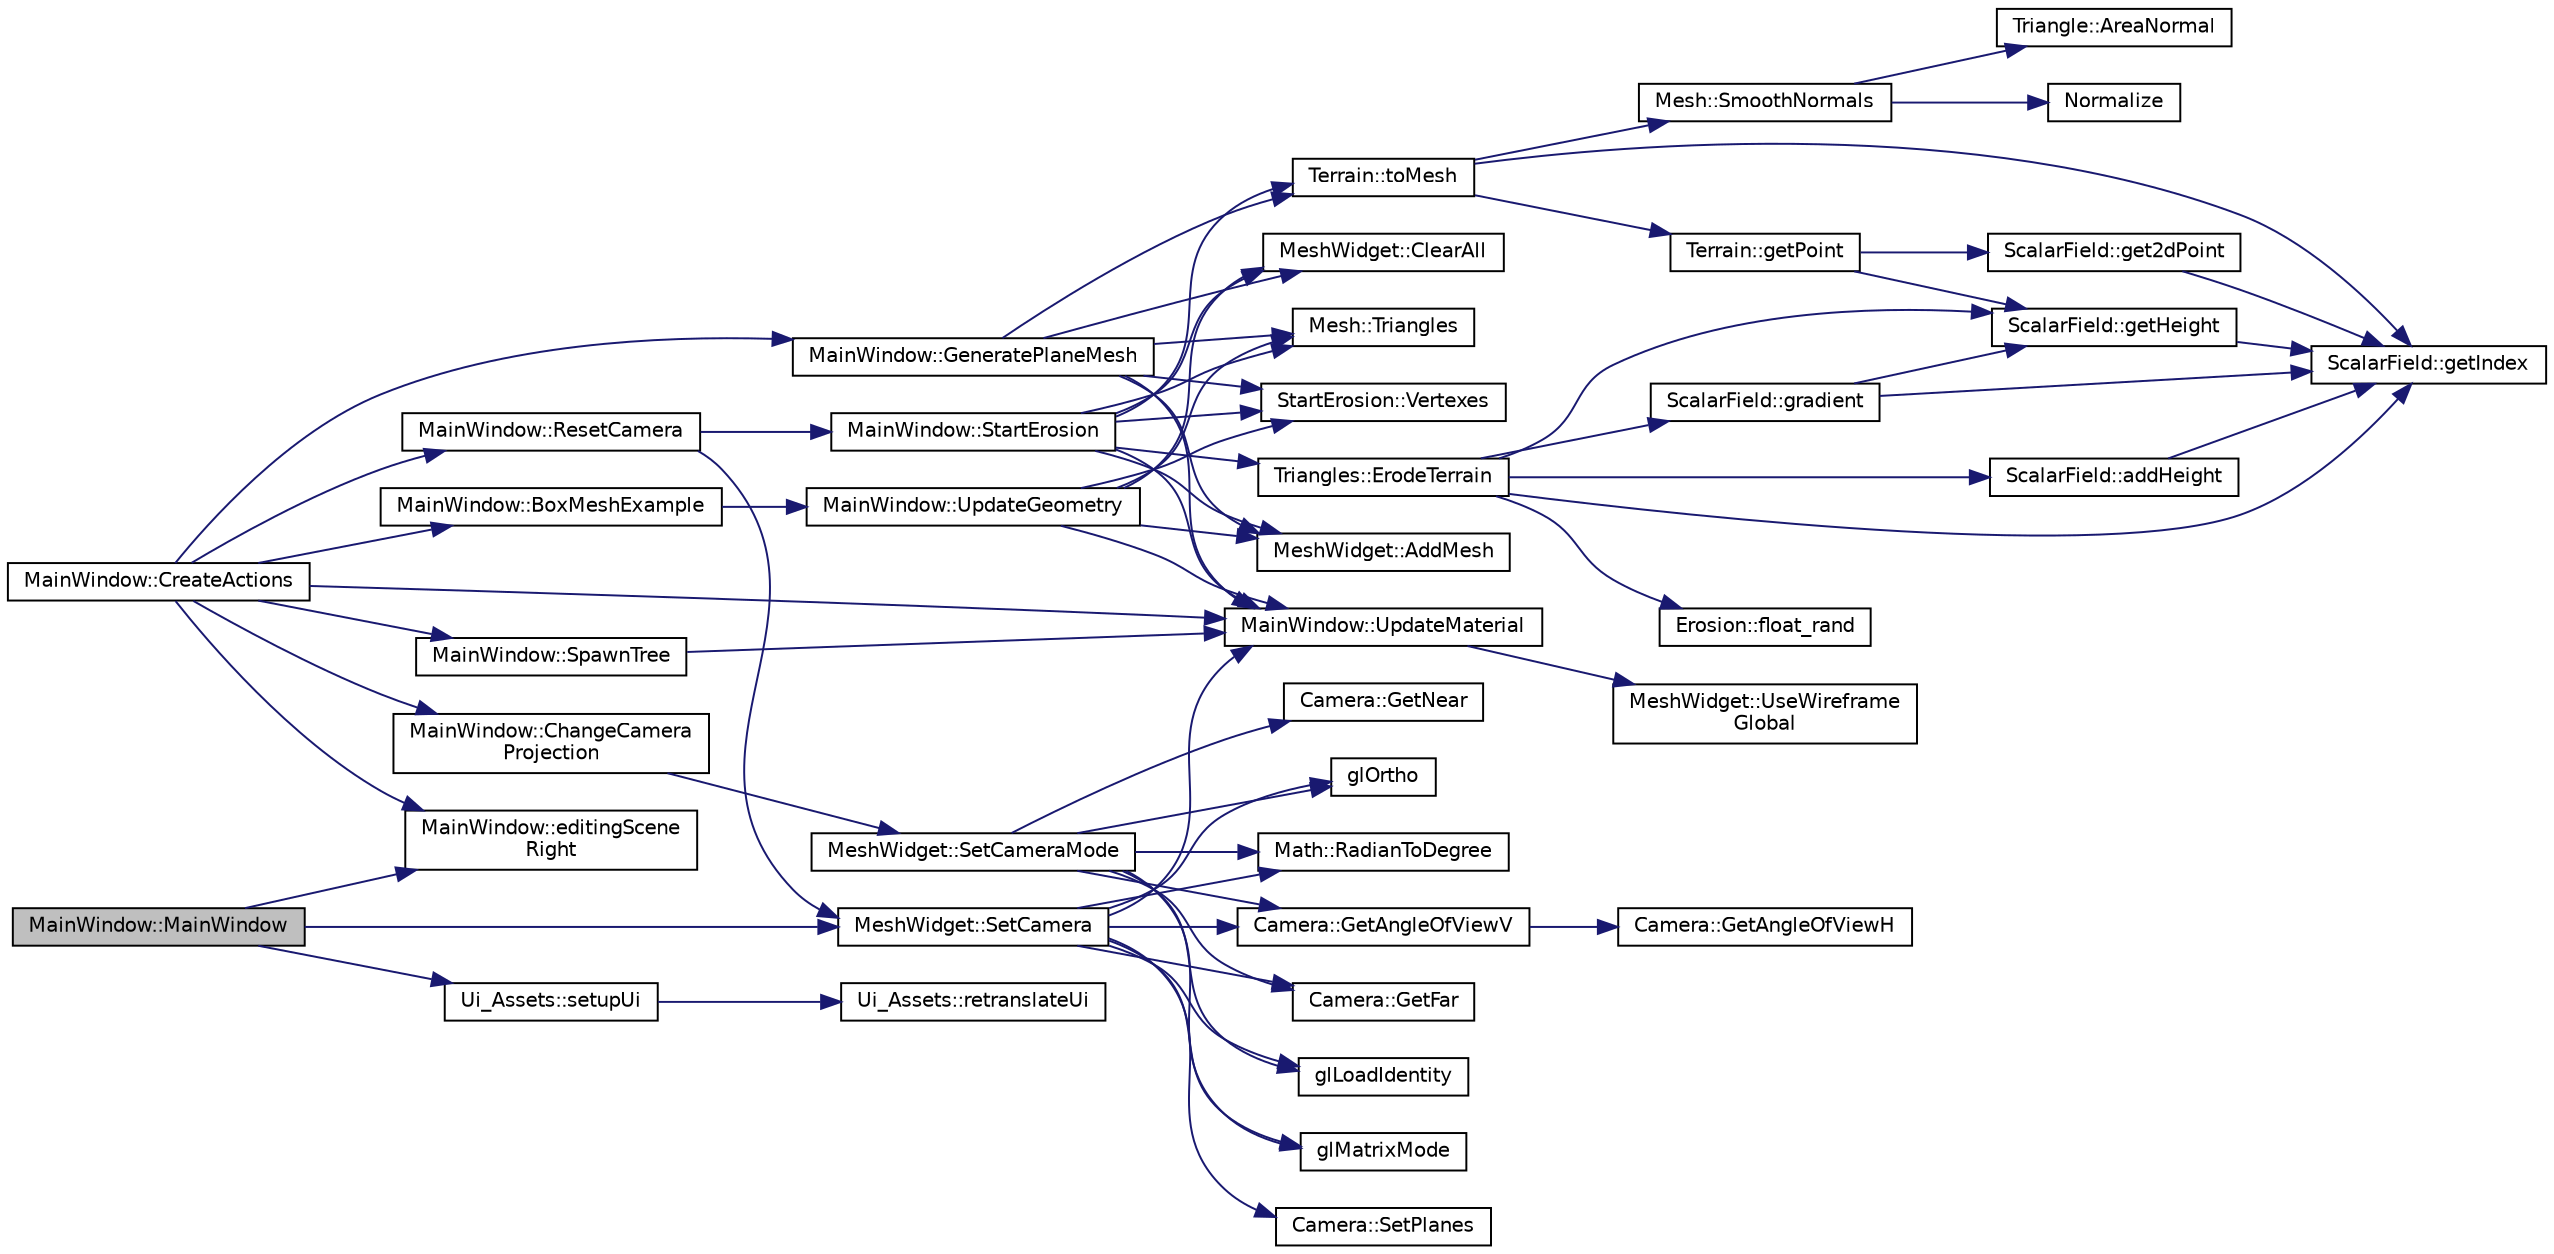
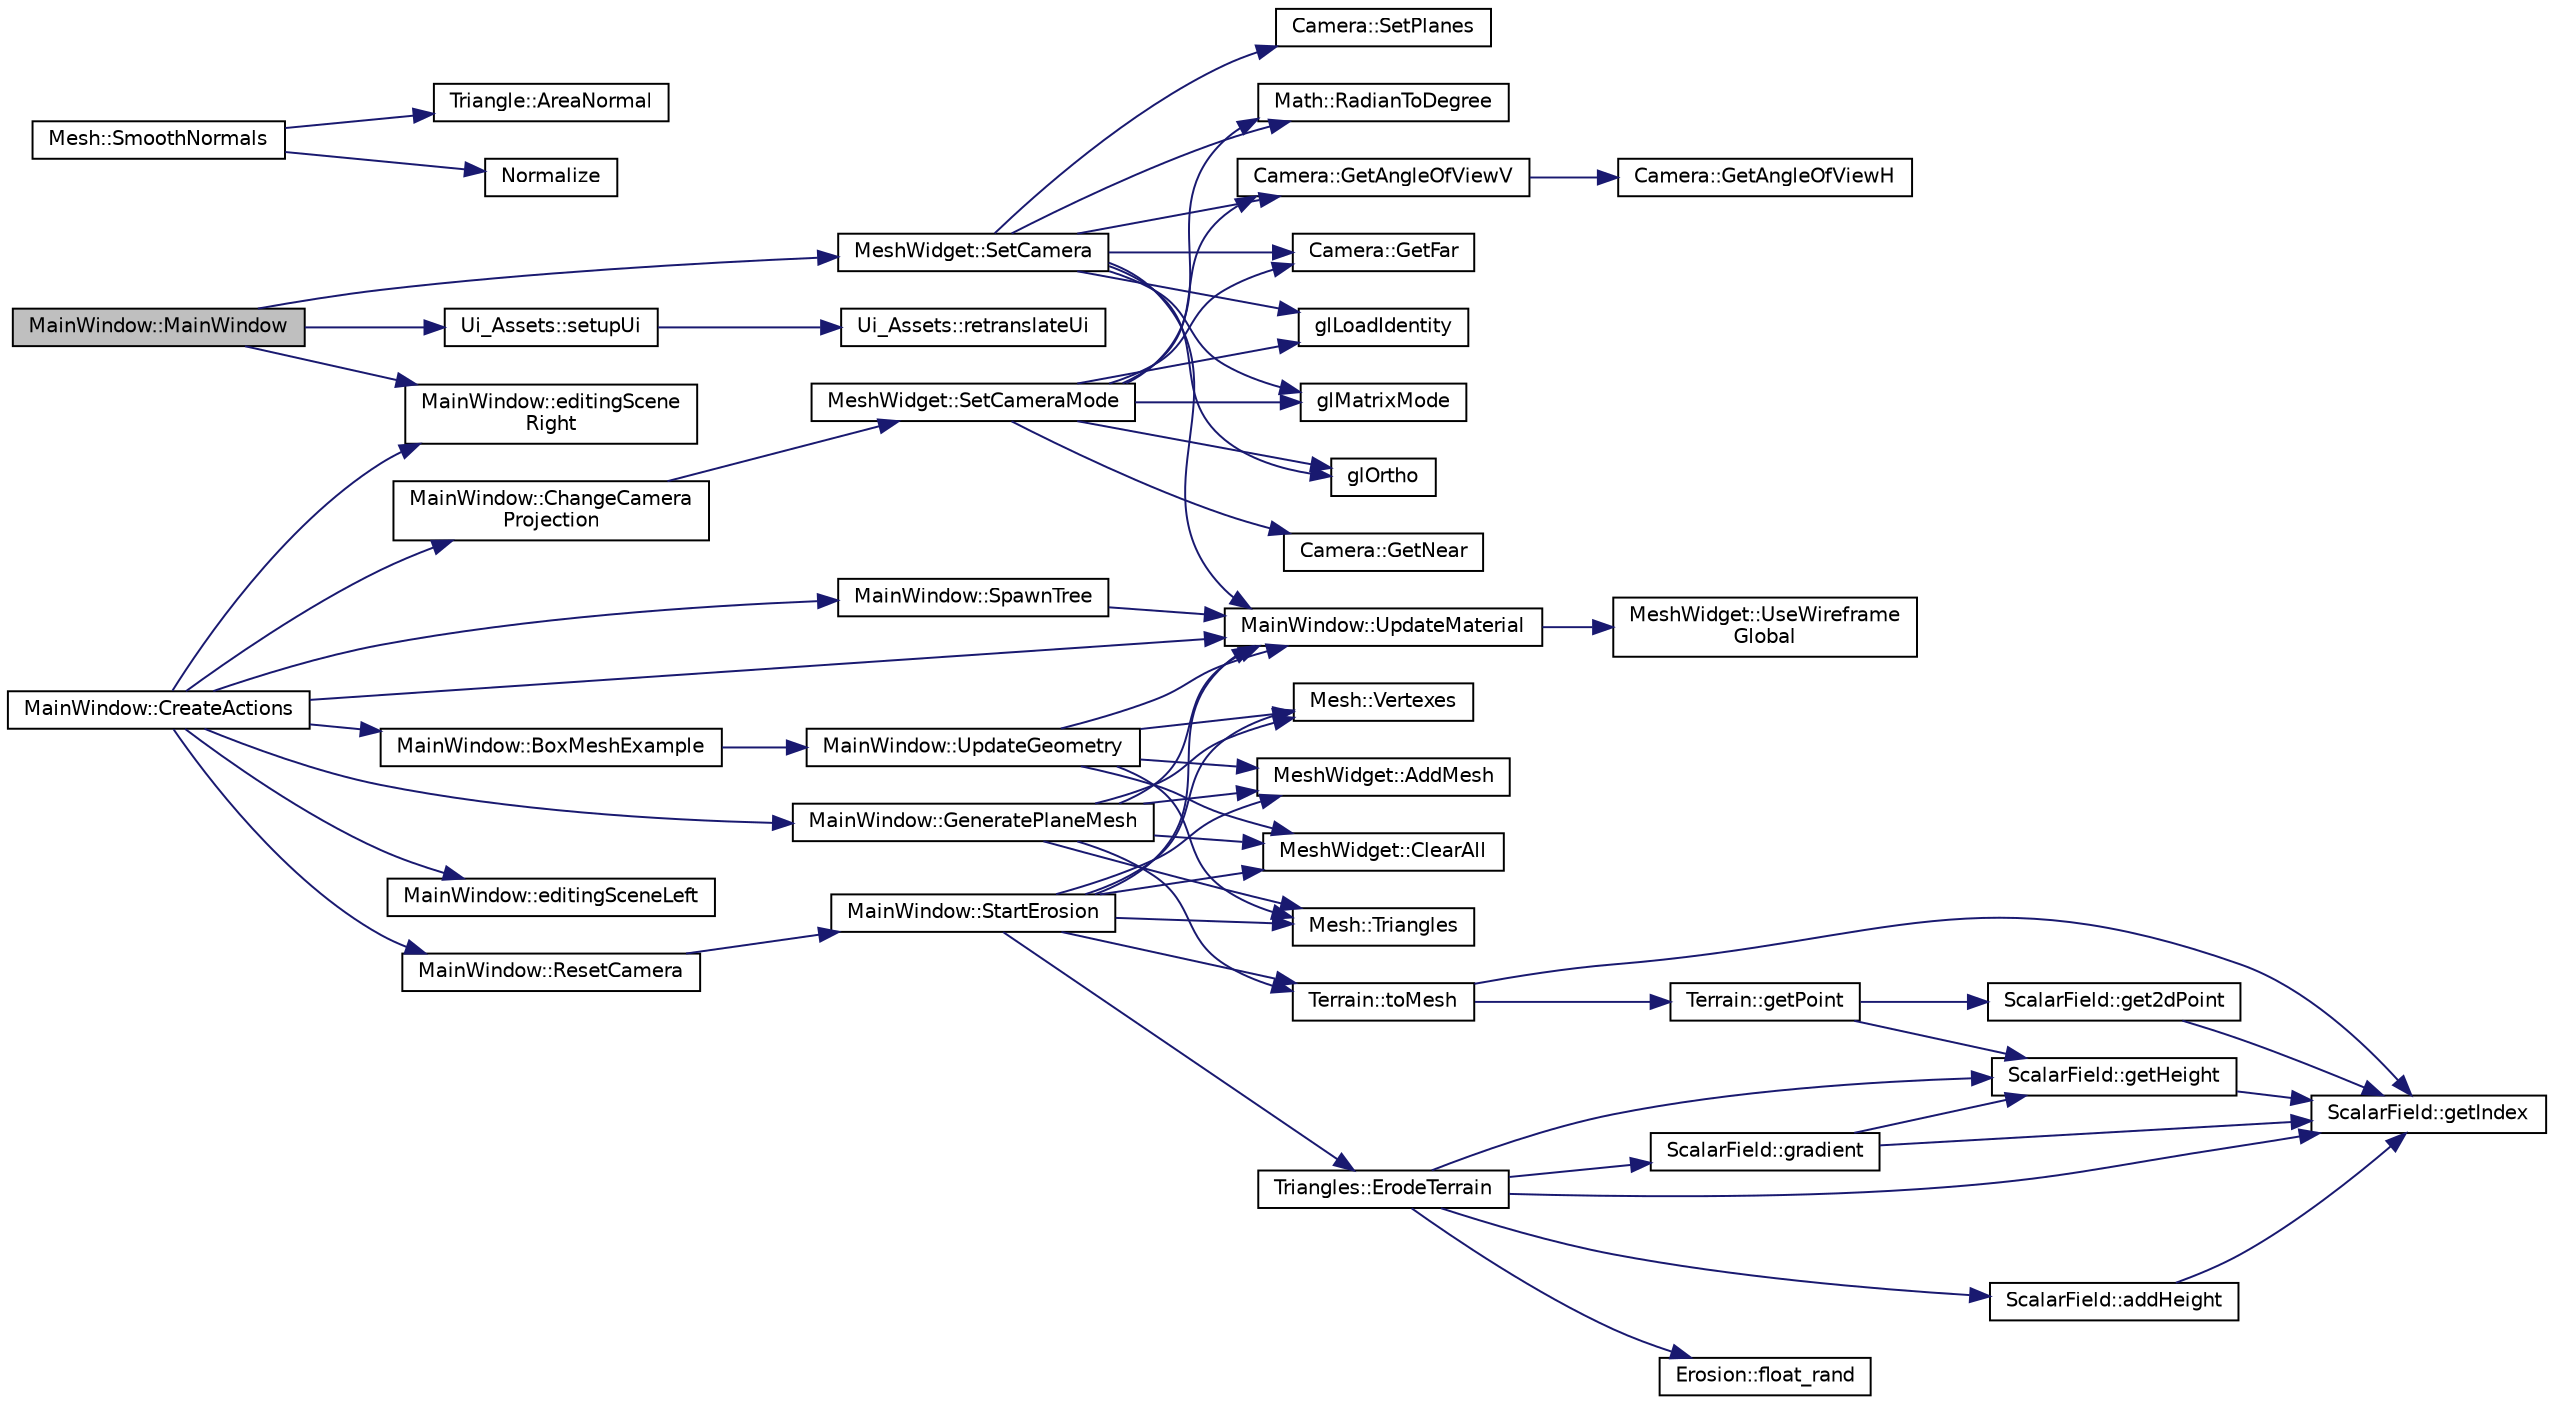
(1566, 142) -> none
(1384, 402) -> (1384, 702)
(757, 681) -> none
none -> (551, 897)
